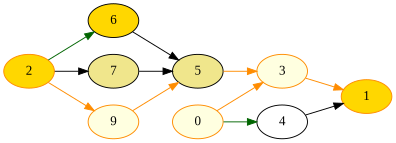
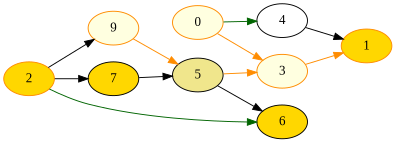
(152, 43) -> (236, 96)
(113, 71) -> (113, 79)
(67, 94) -> (67, 56)
